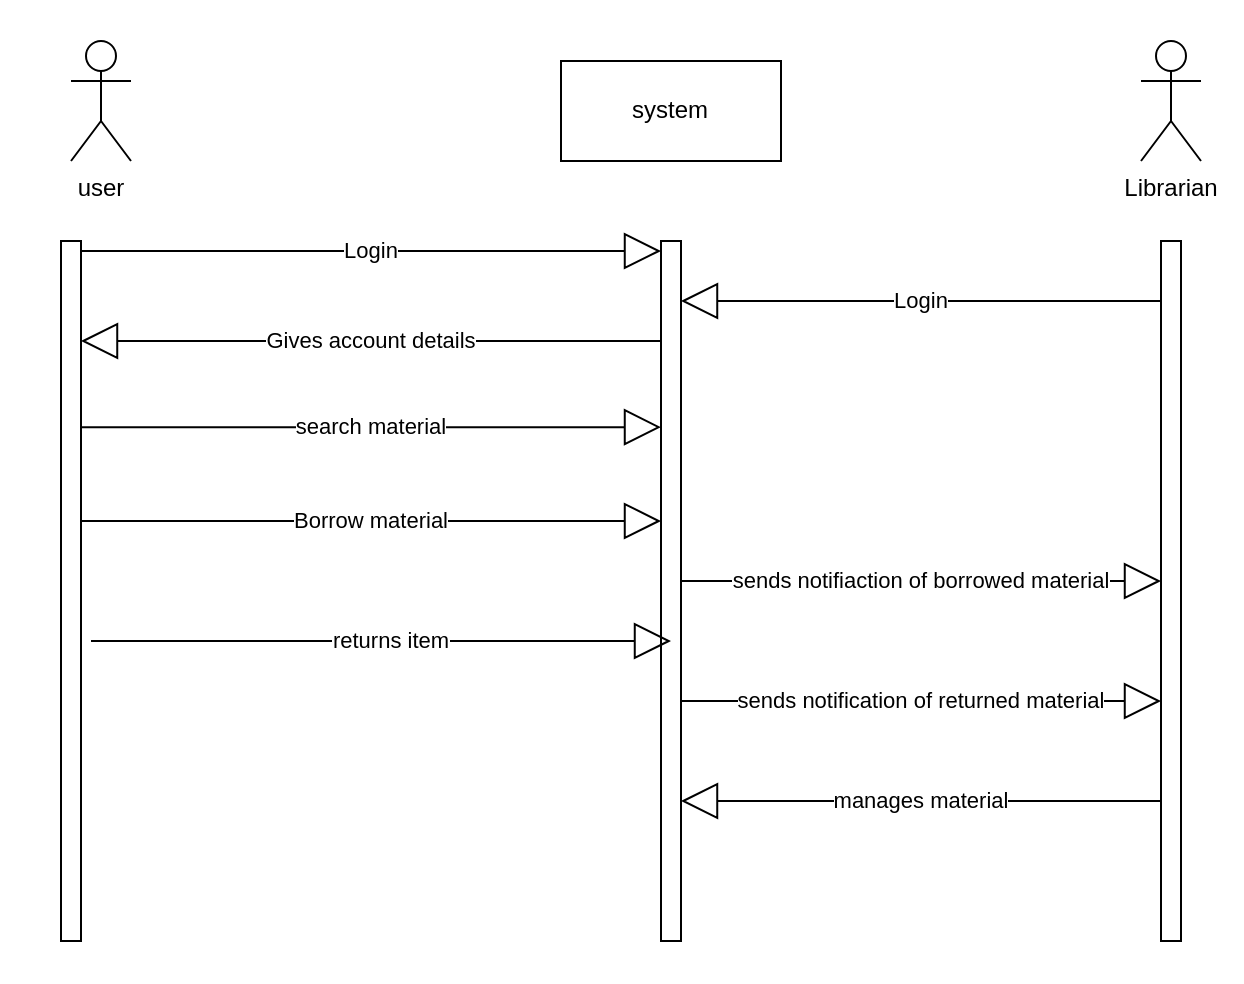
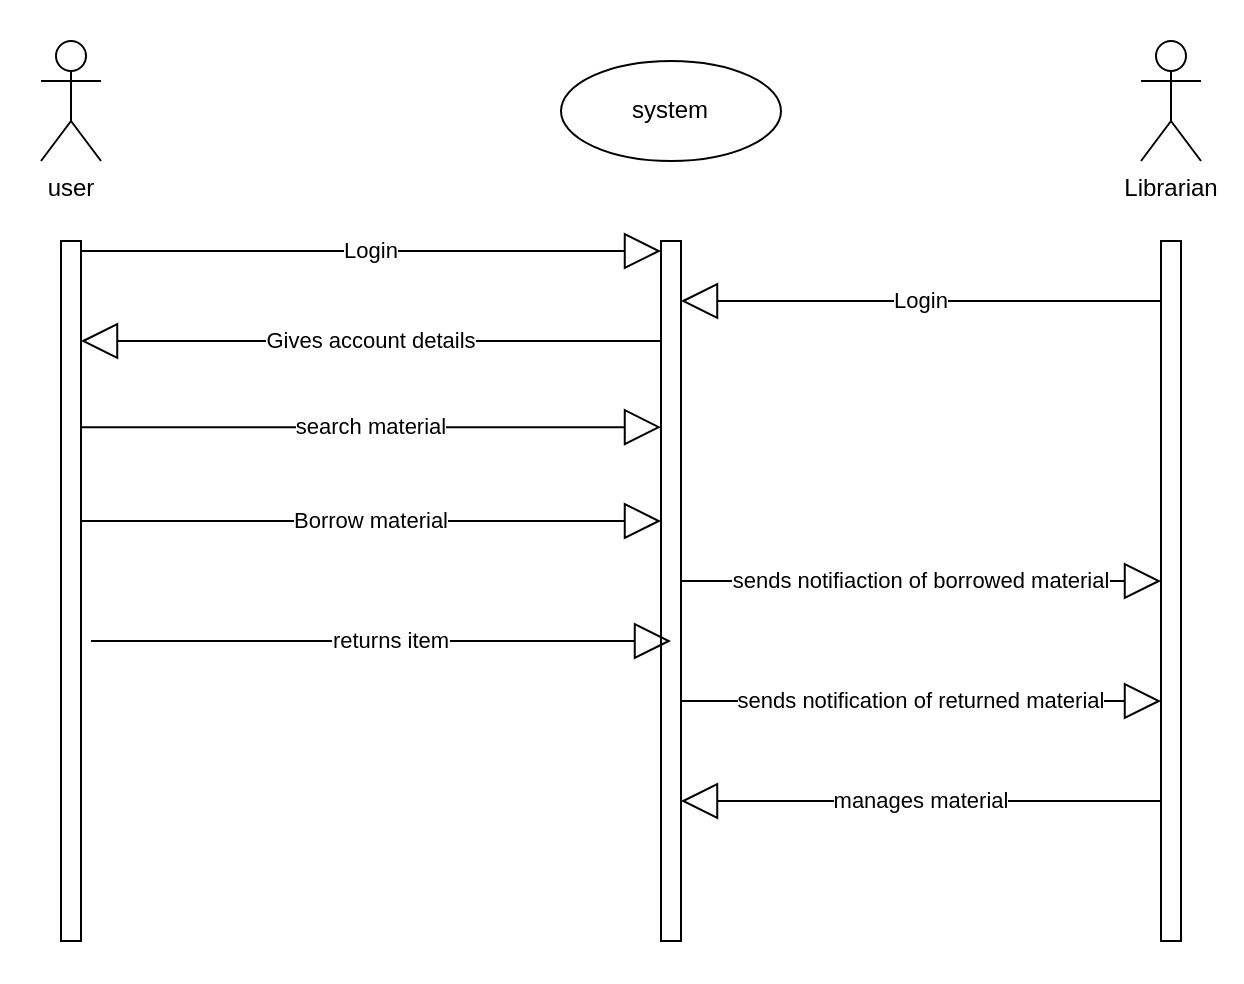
(101, 101) -> (71, 101)
(671, 111) -> (671, 111)
